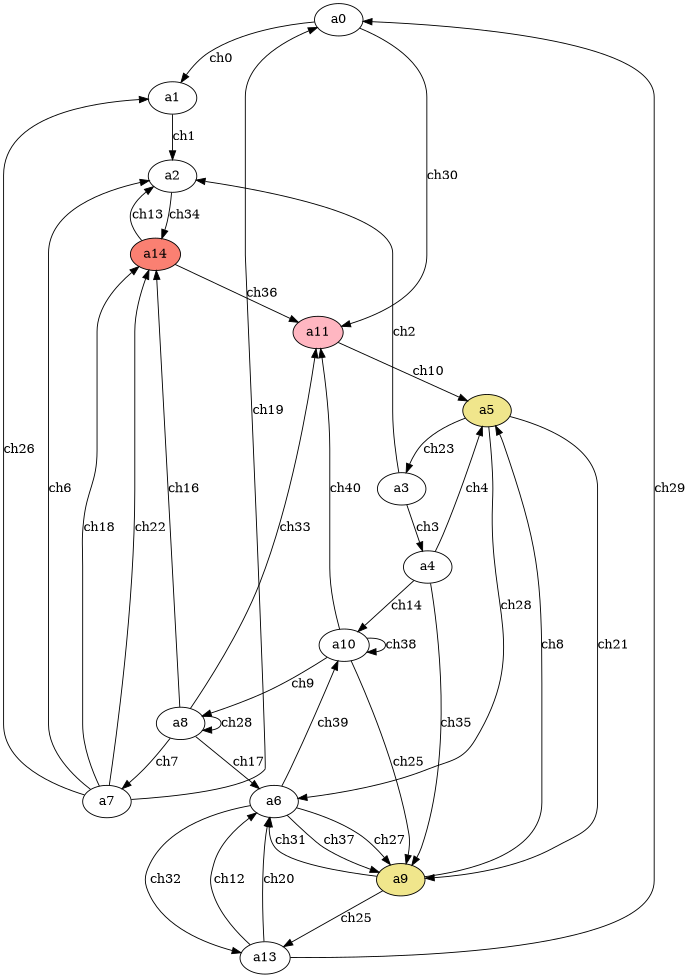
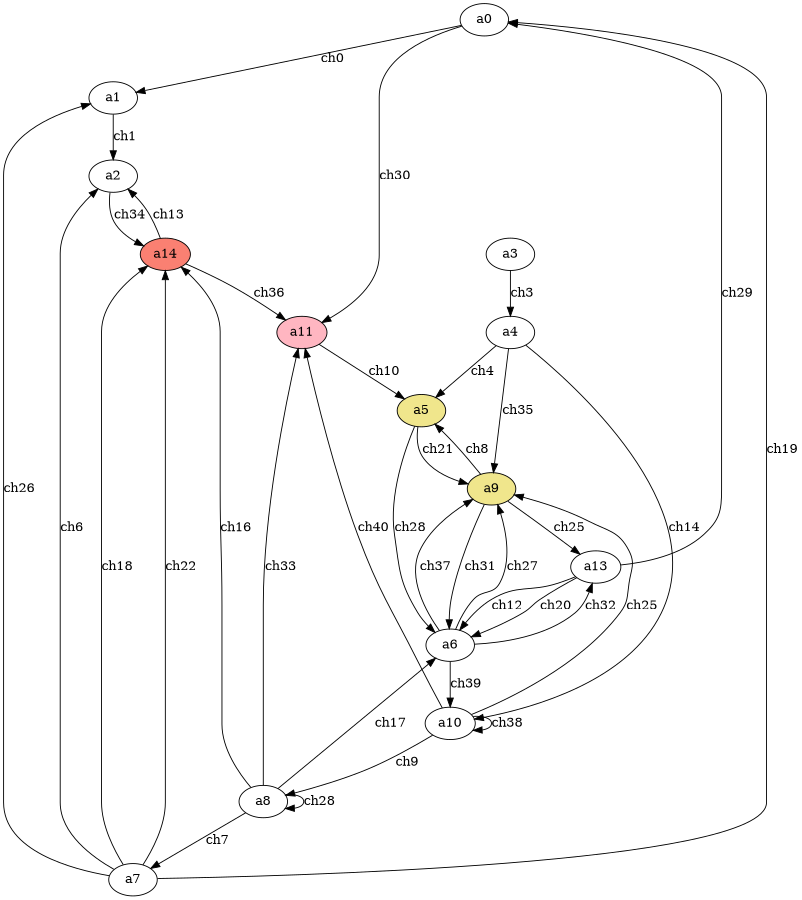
(393, 259) -> none
(432, 435) -> none
